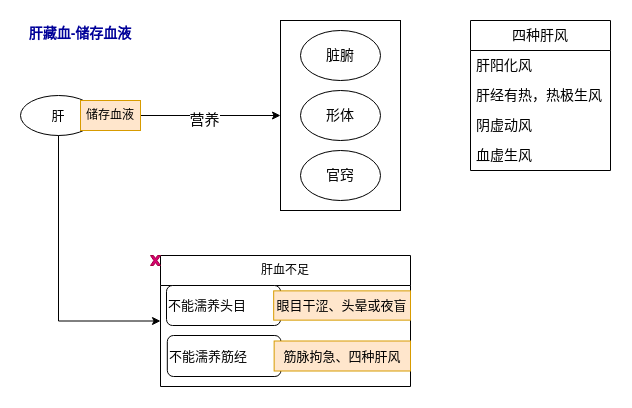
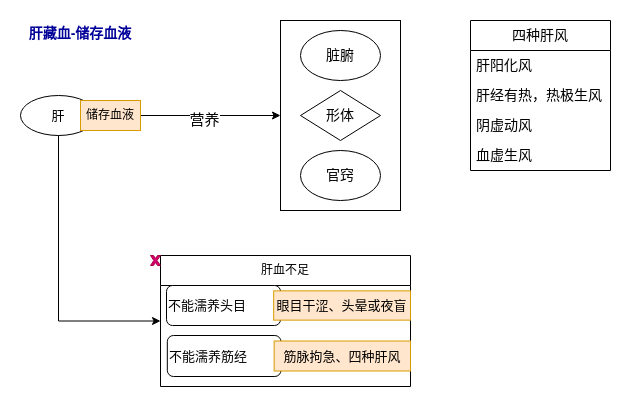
(341, 116) -> (341, 116)
